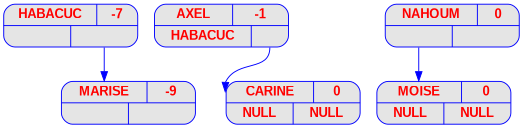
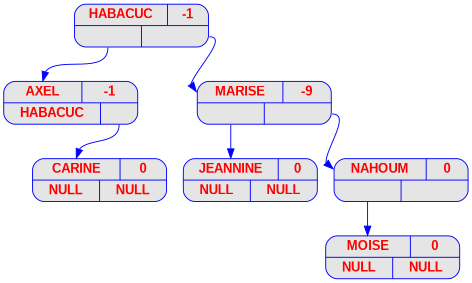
(117, 14) -> (188, 14)
none -> (80, 64)
none -> (335, 137)
none -> (250, 180)
